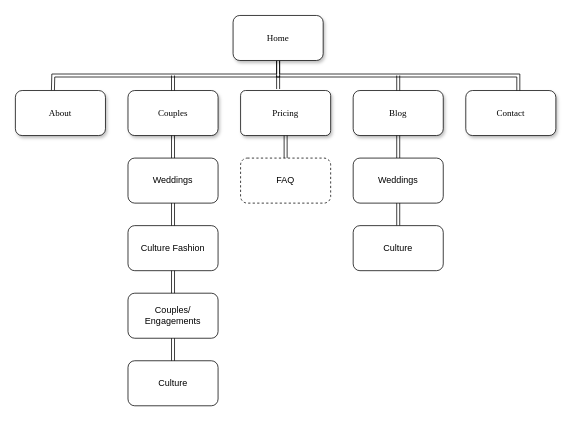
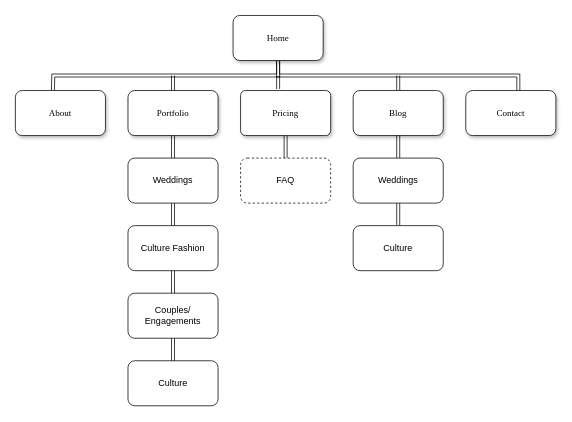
(173, 113) -> (173, 113)
